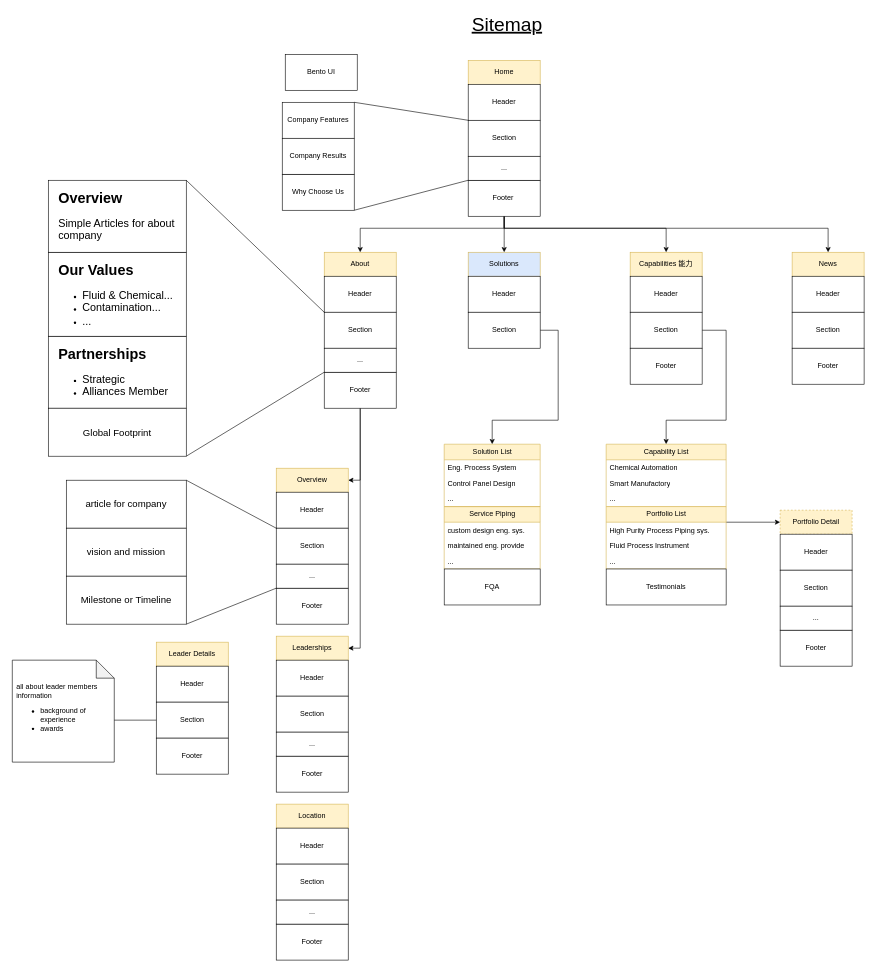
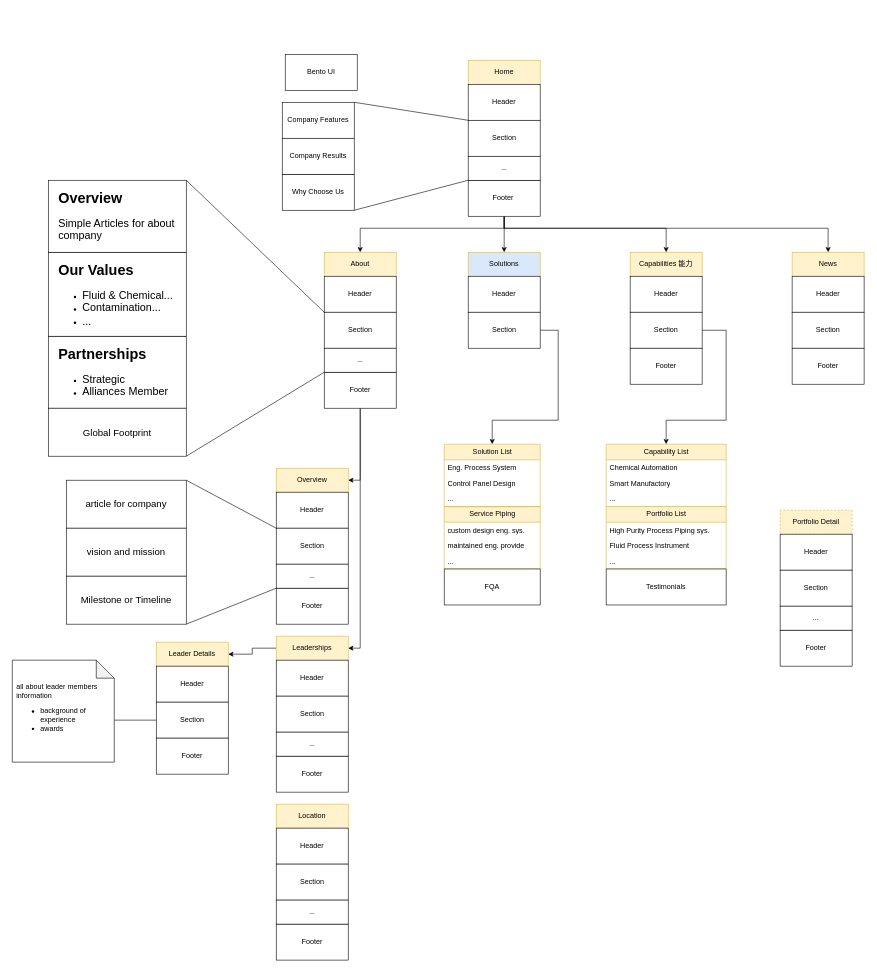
(507, 24) -> none
(774, 522) -> none
none -> (252, 648)
